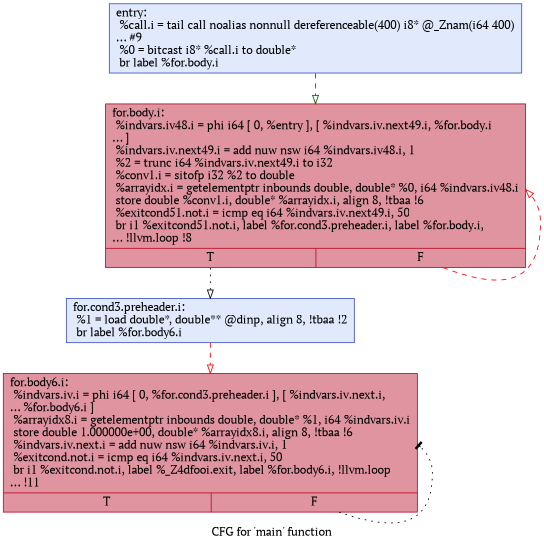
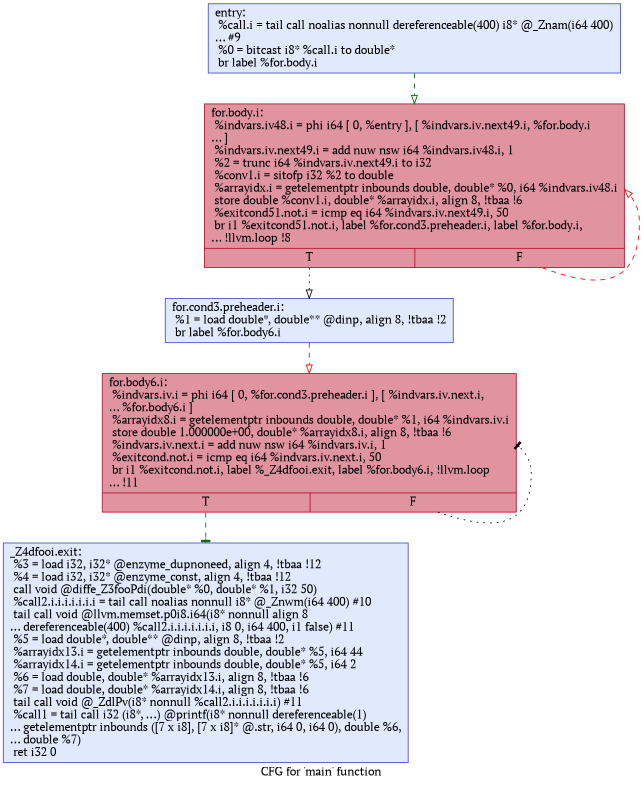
none -> (206, 653)
